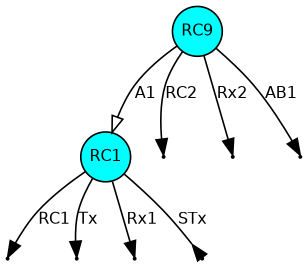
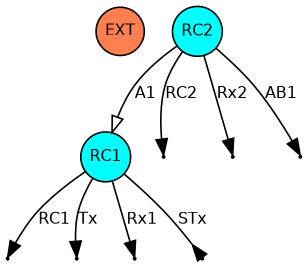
none -> (120, 31)
(197, 31) -> (197, 31)
